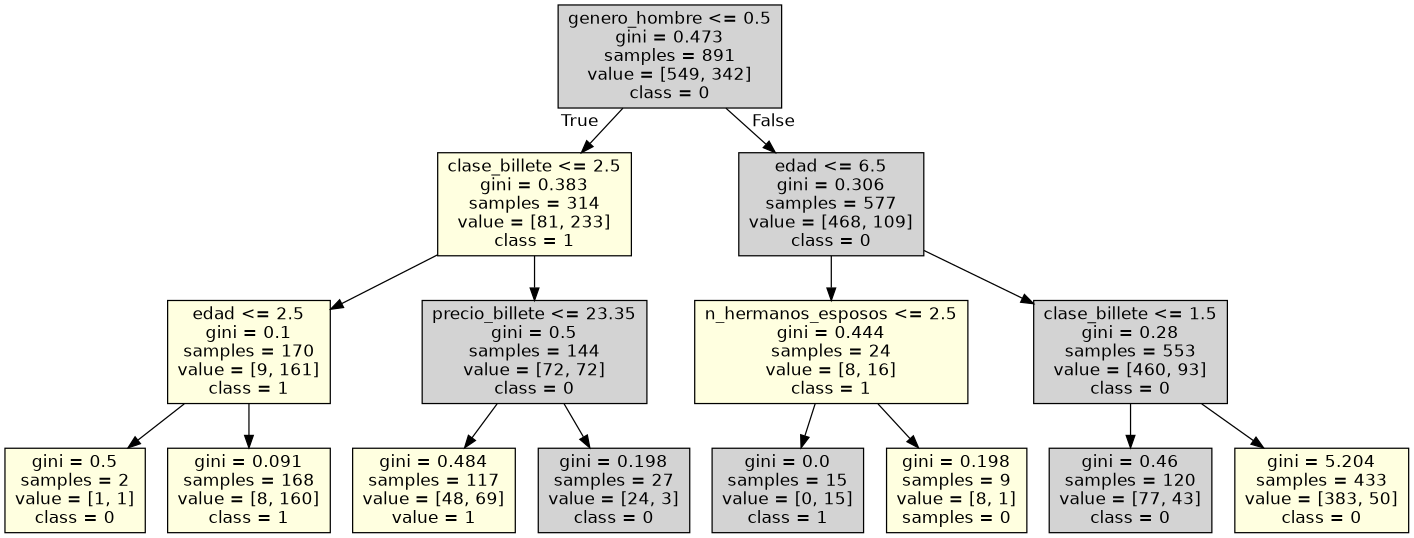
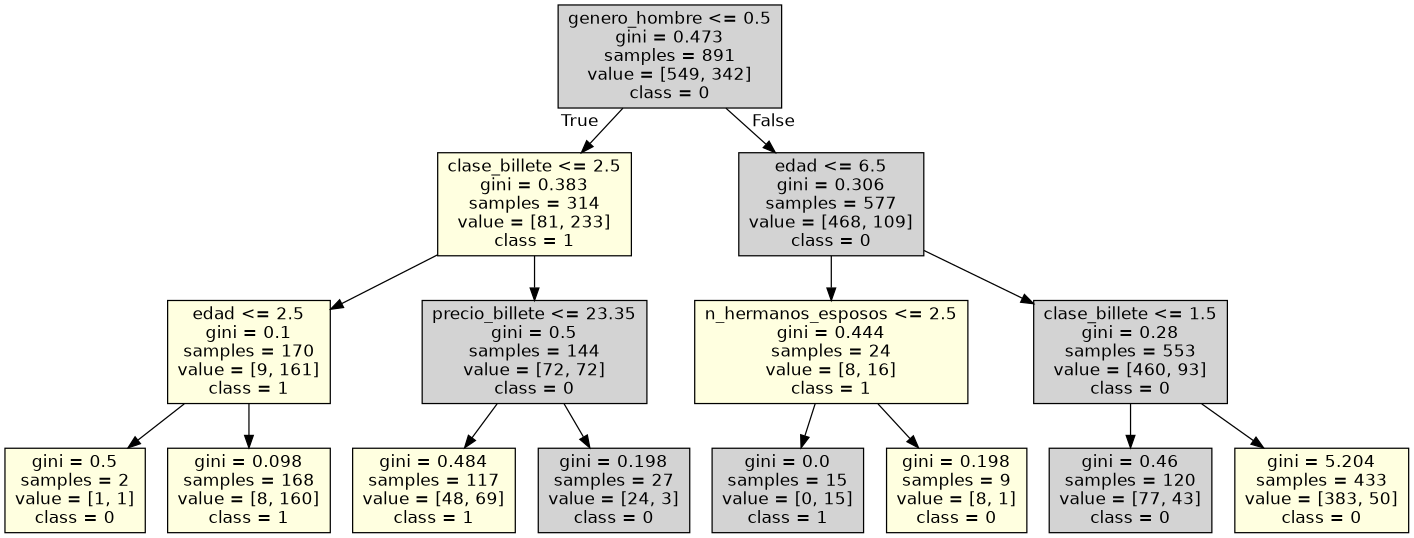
(249, 490) -> (249, 490)
(434, 490) -> (434, 490)
(957, 490) -> (957, 490)
